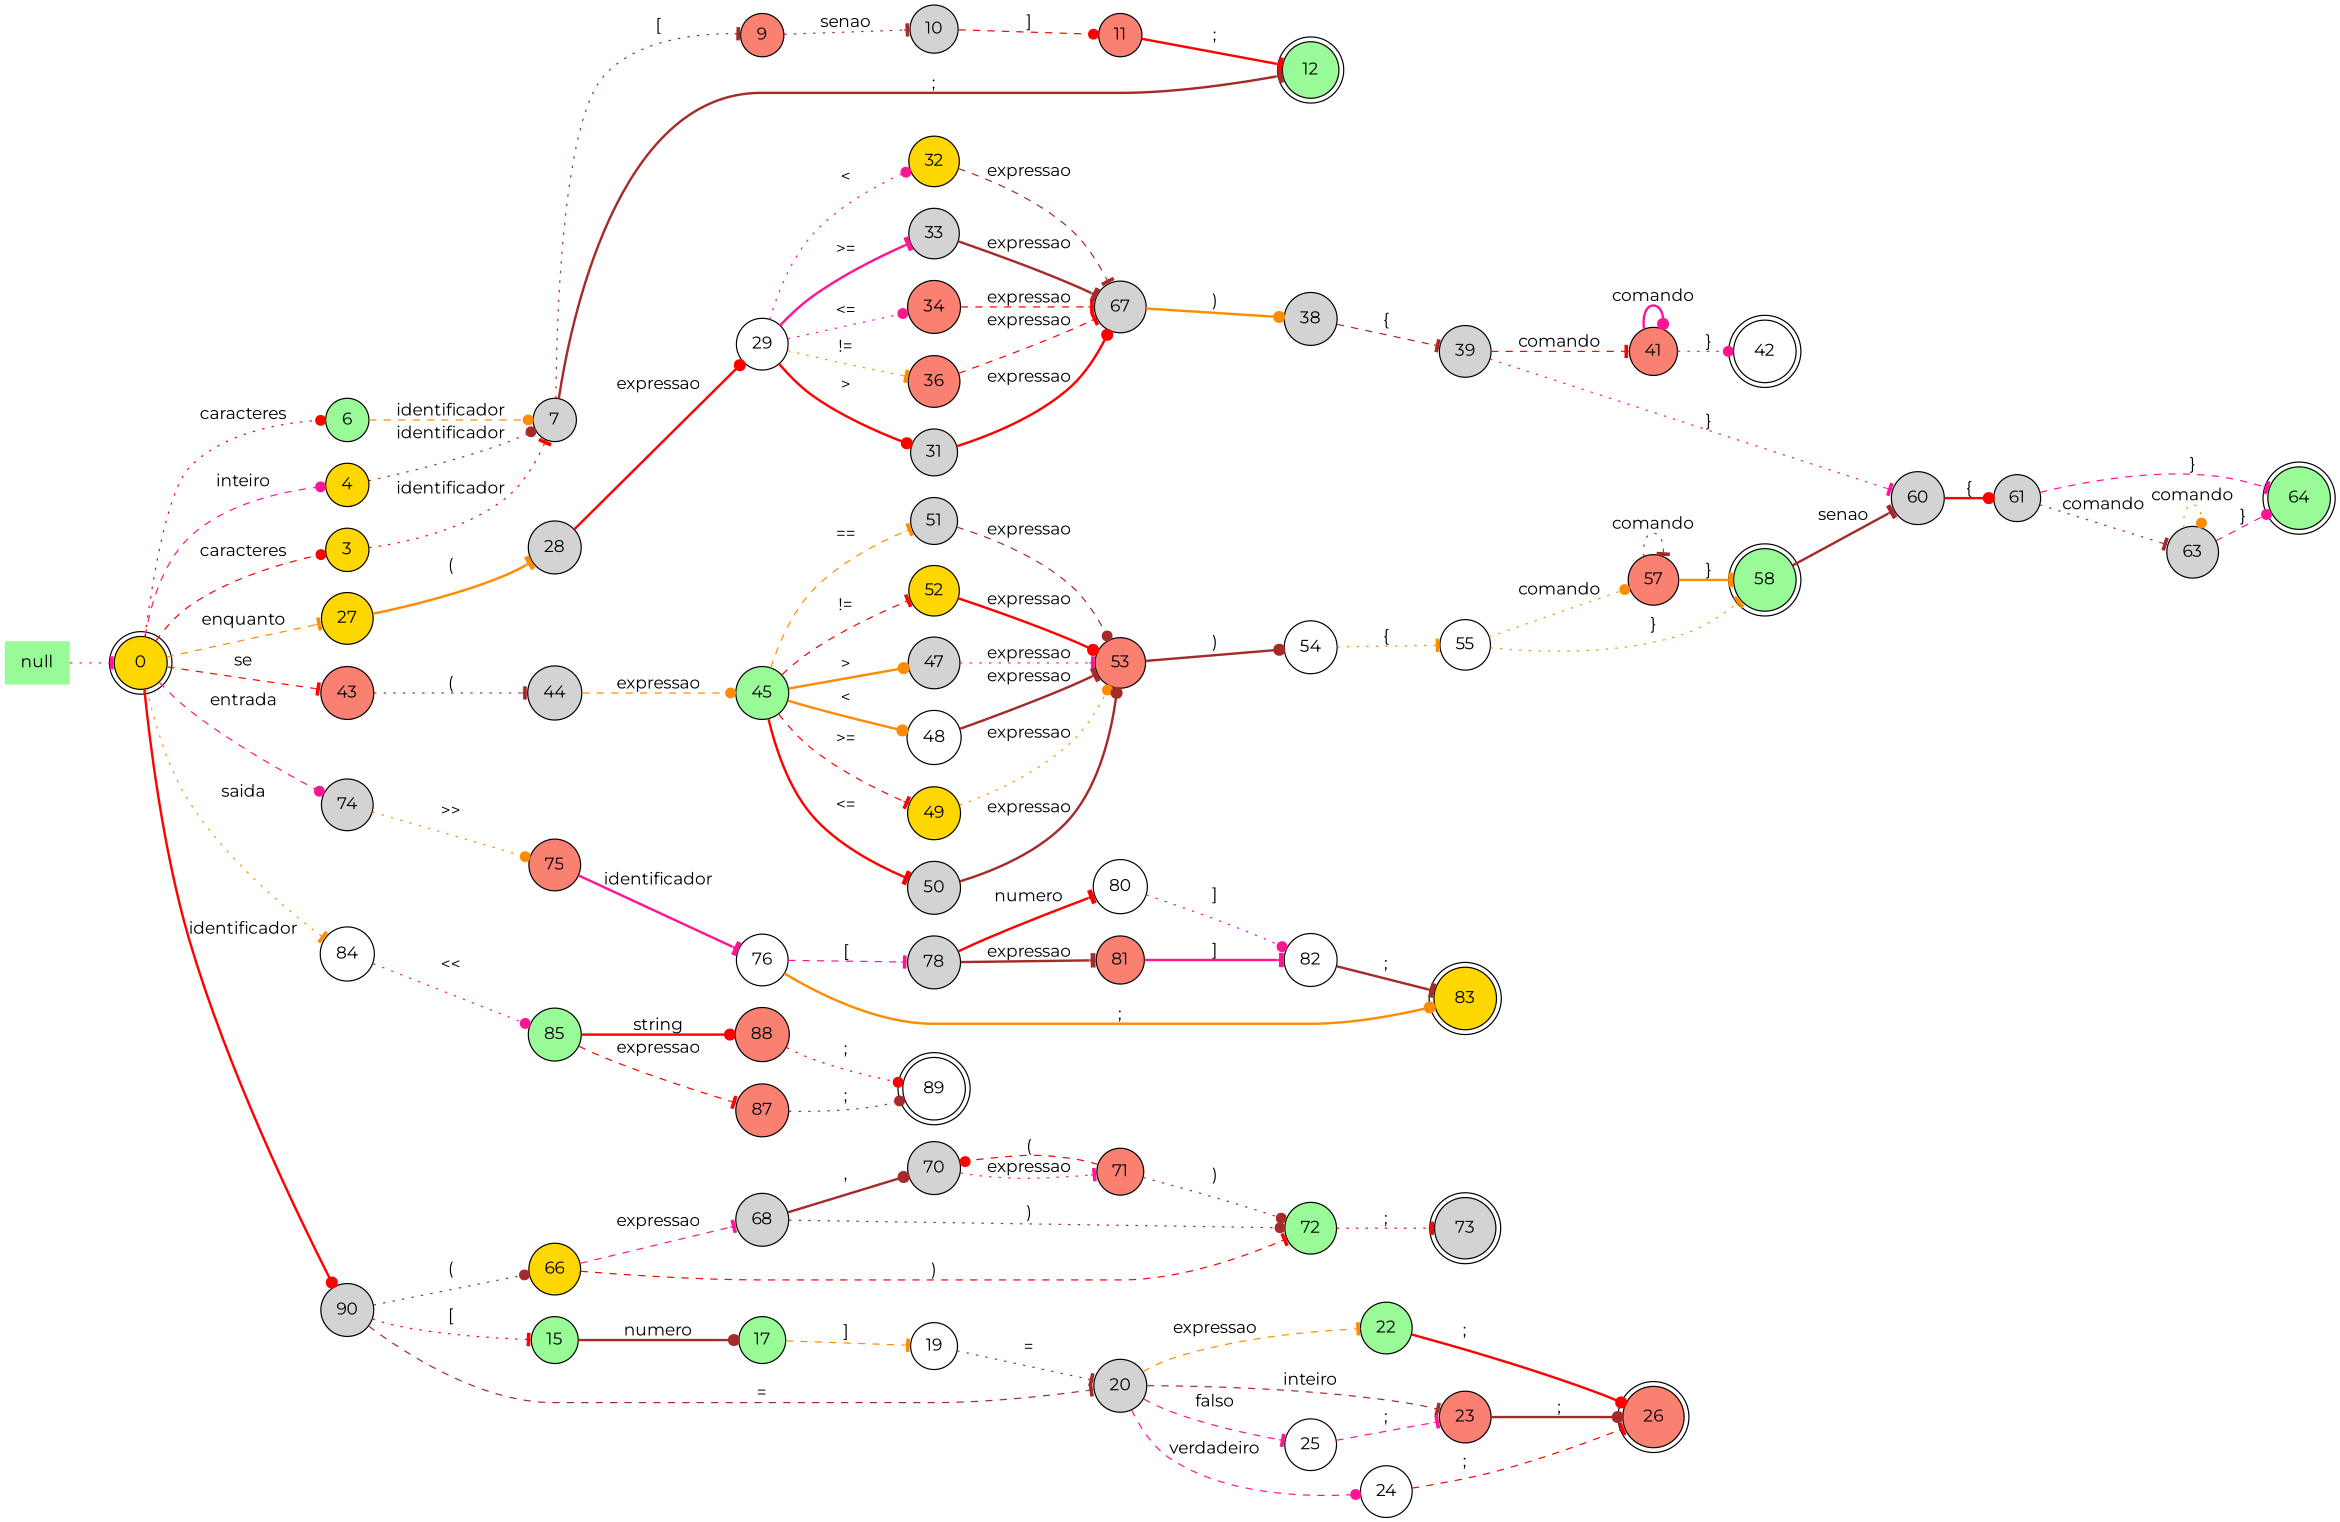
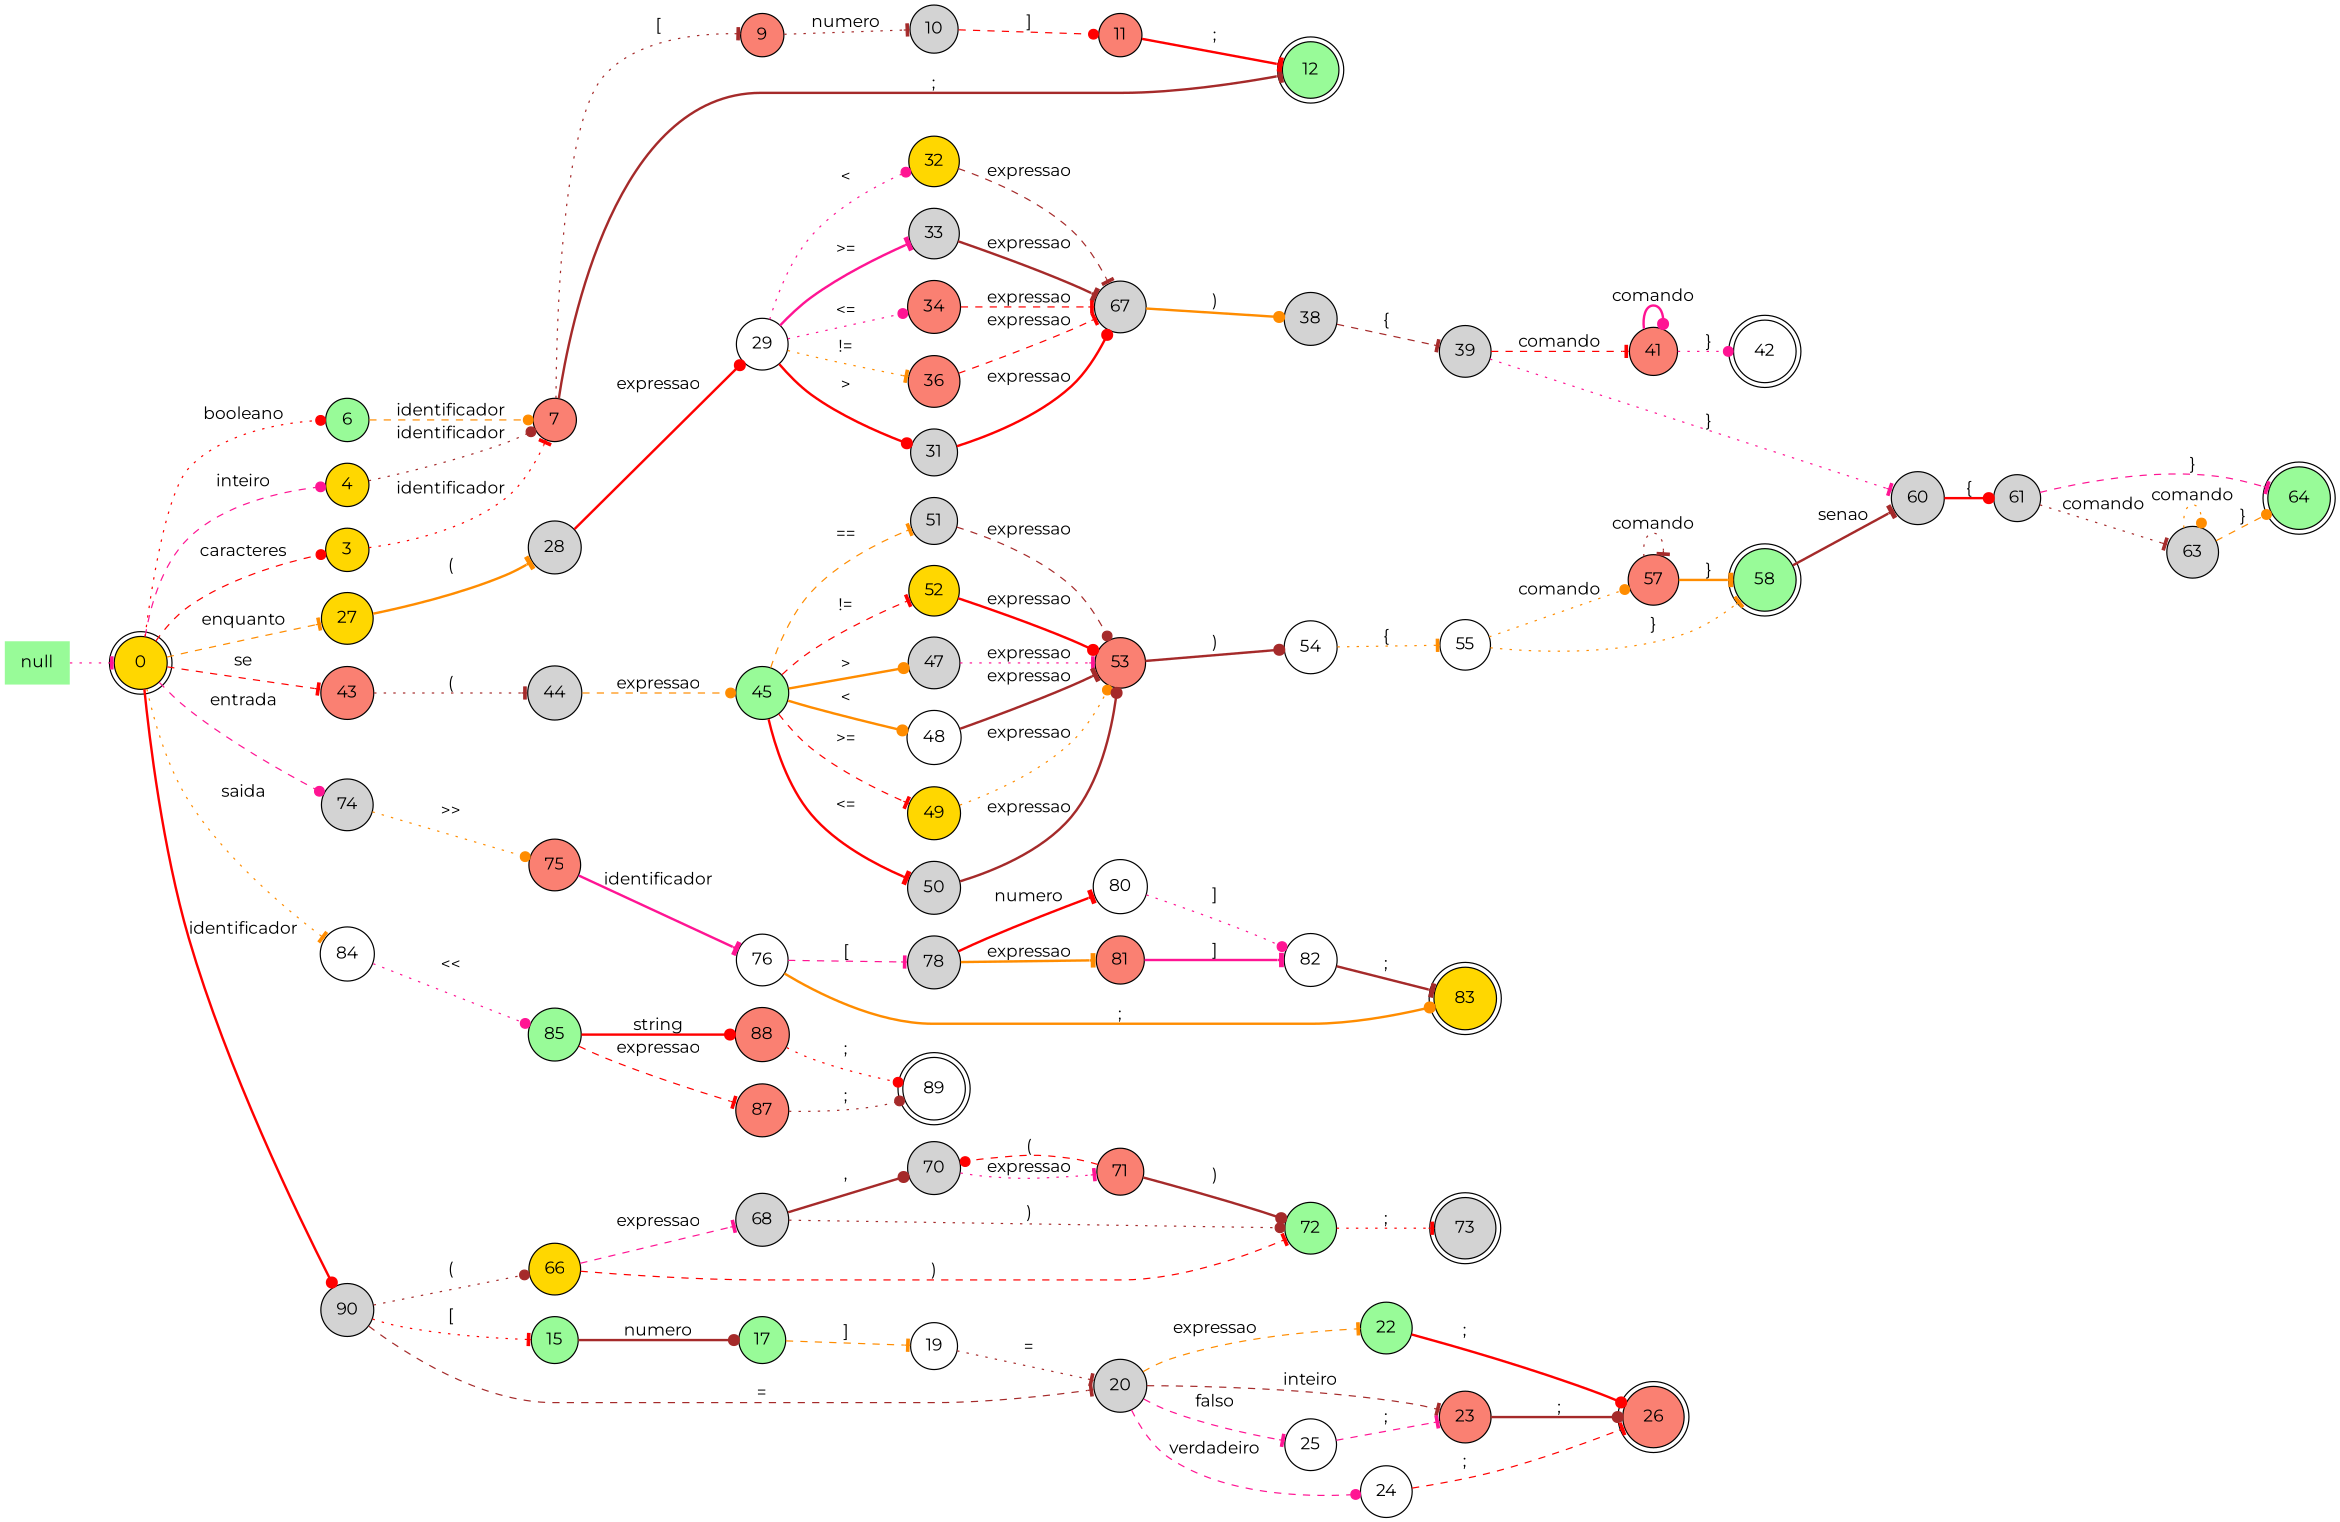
(846, 22) -> (846, 22)
(244, 414) -> (244, 414)
(555, 420) -> (555, 420)
(2239, 529) -> (2239, 529)
(1025, 961) -> (1025, 961)
(1210, 1196) -> (1210, 1196)
